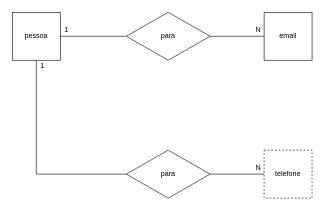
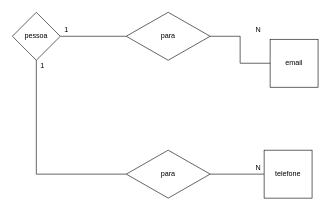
(36, 36) -> (36, 36)
(288, 36) -> (294, 63)
(288, 174) -> (288, 174)
